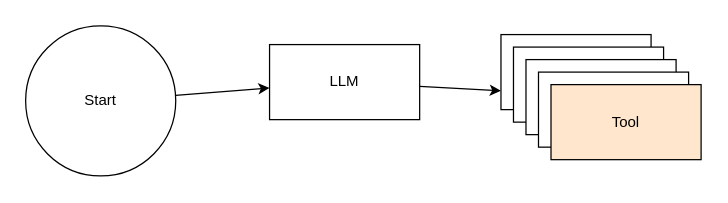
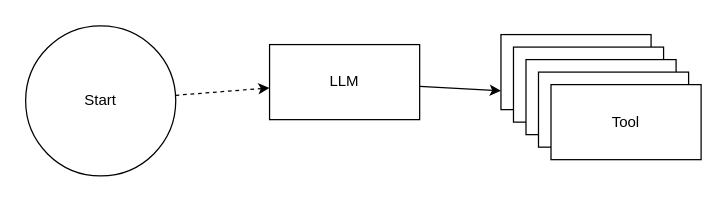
(218, 92) -> (218, 92)
(626, 122) -> (626, 122)
